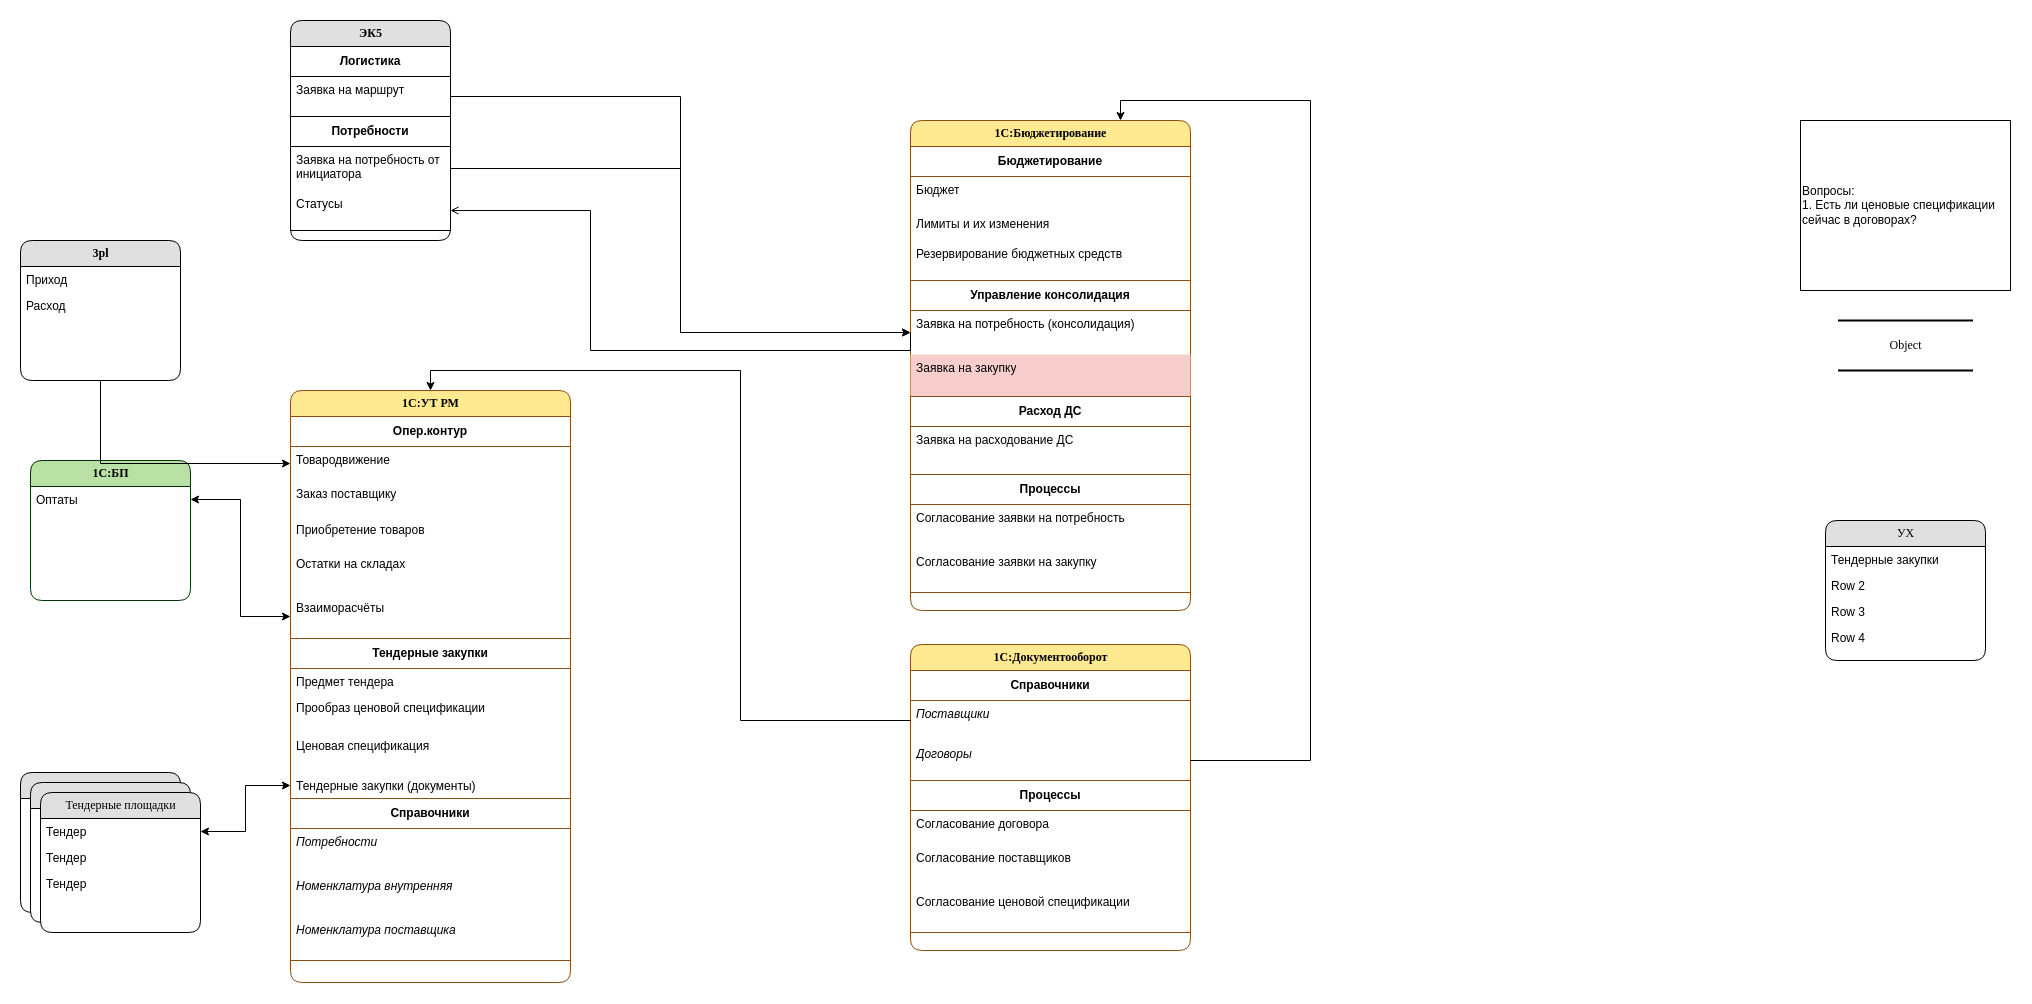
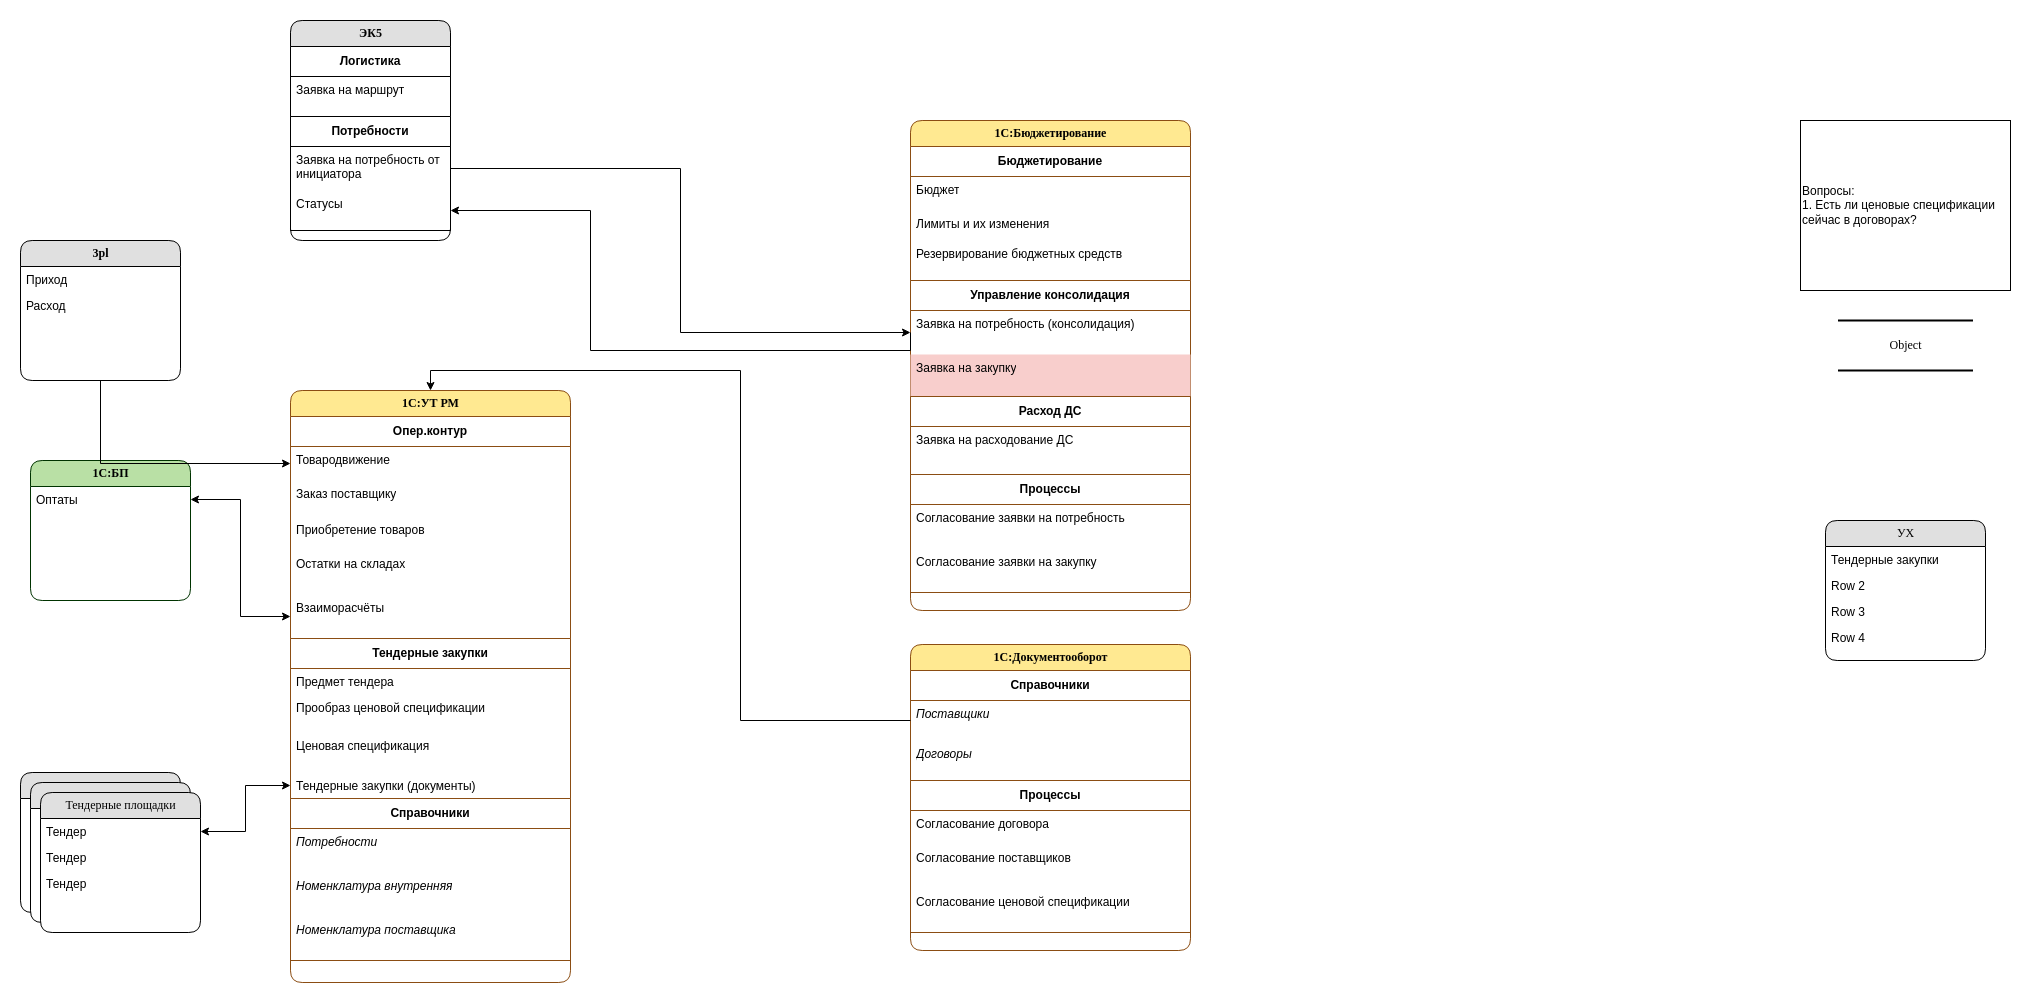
(601, 97) -> none
(456, 211) -> (458, 211)
(1311, 389) -> none
